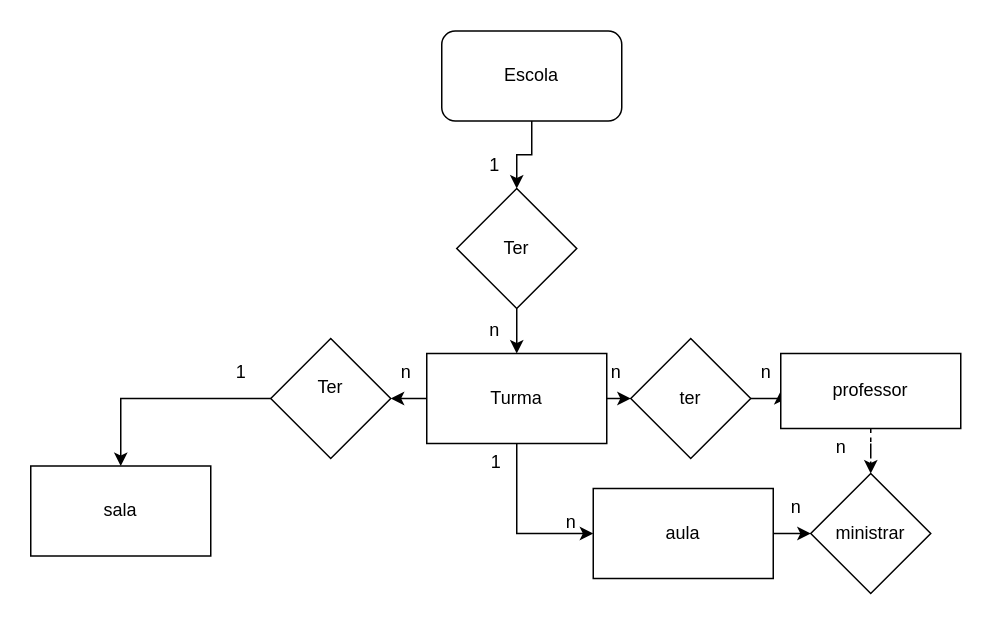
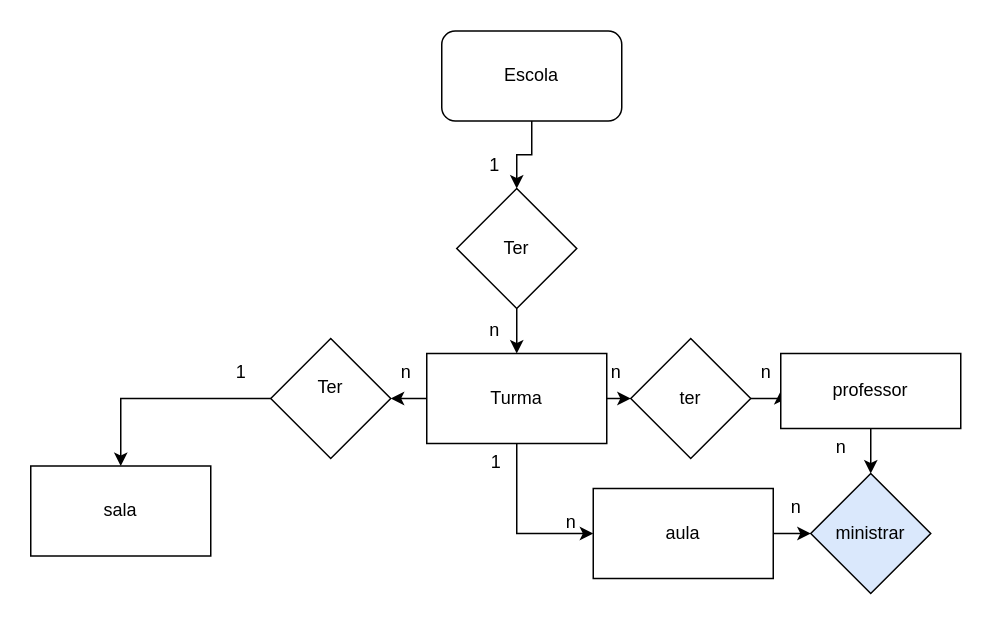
(871, 437) -> (871, 437)
(871, 533) -> (871, 533)
